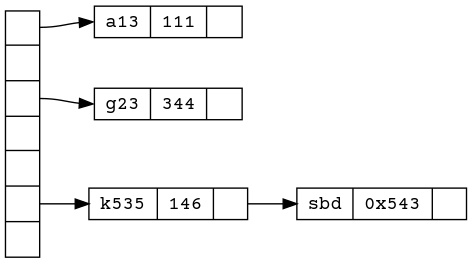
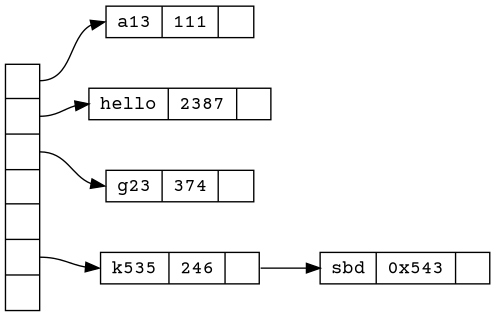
(179, 103) -> (190, 185)
none -> (180, 104)
(185, 203) -> (197, 267)
